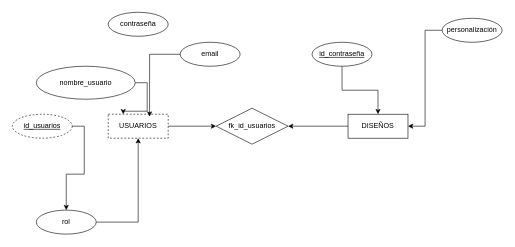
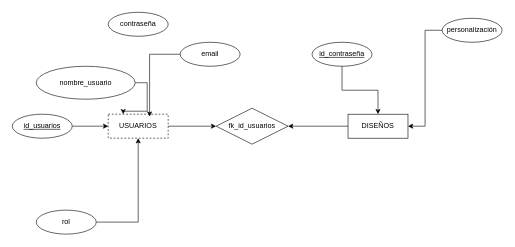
(42, 126) -> (42, 126)
(66, 174) -> (102, 126)
